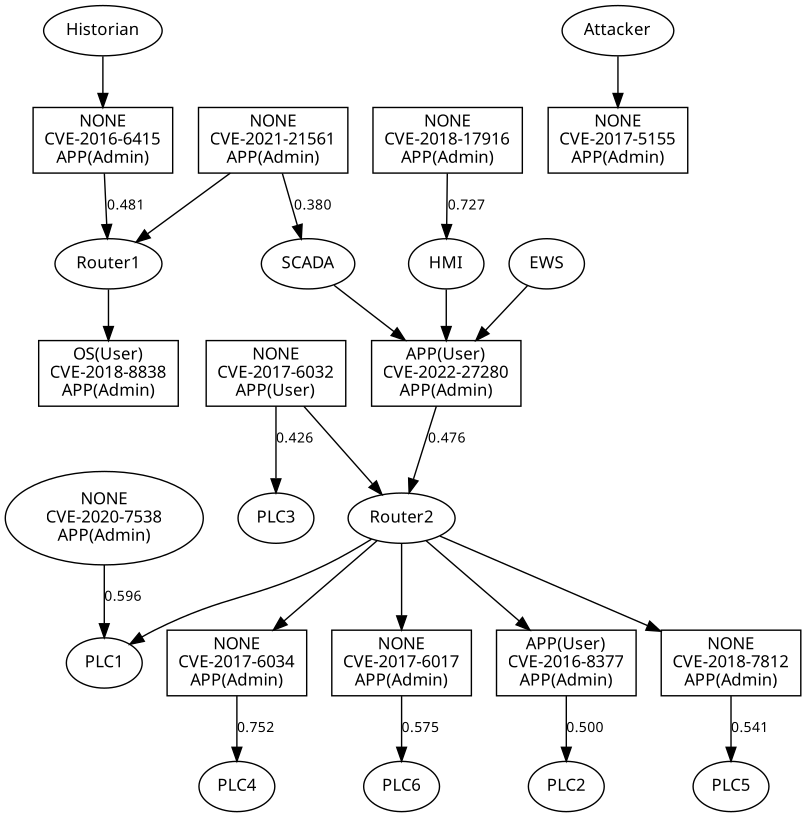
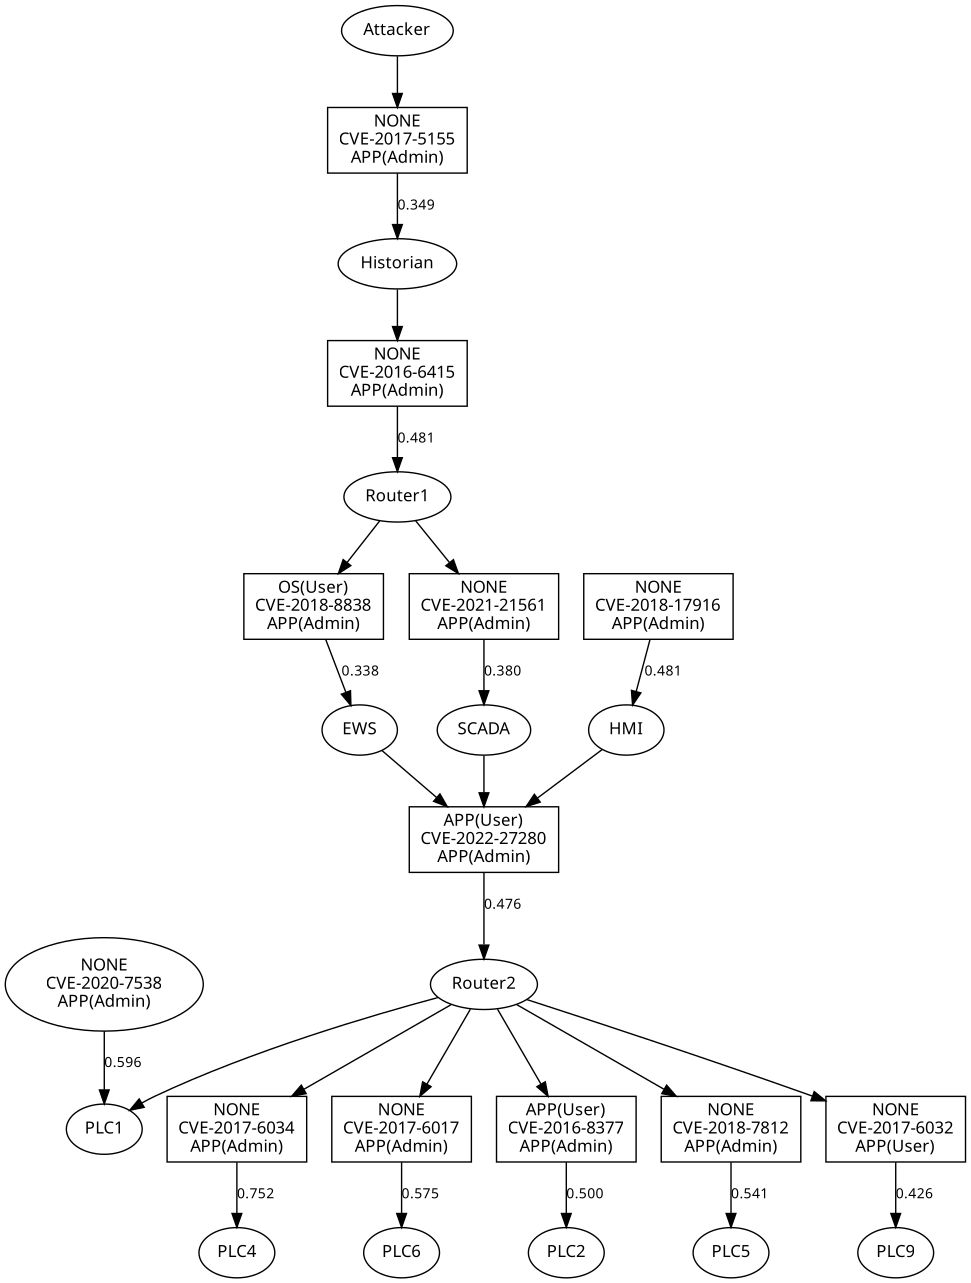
none -> (397, 199)
(189, 203) -> (433, 542)
(467, 206) -> (664, 672)
(338, 445) -> (670, 1047)
(276, 518) -> (896, 1253)
none -> (336, 666)
